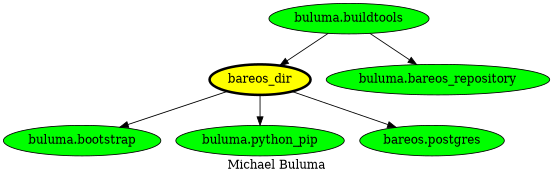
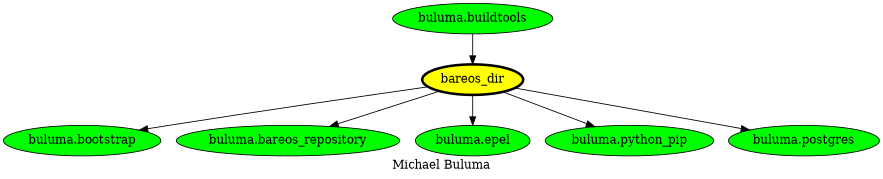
(390, 47) -> (389, 107)
(432, 141) -> (804, 141)
none -> (473, 141)
